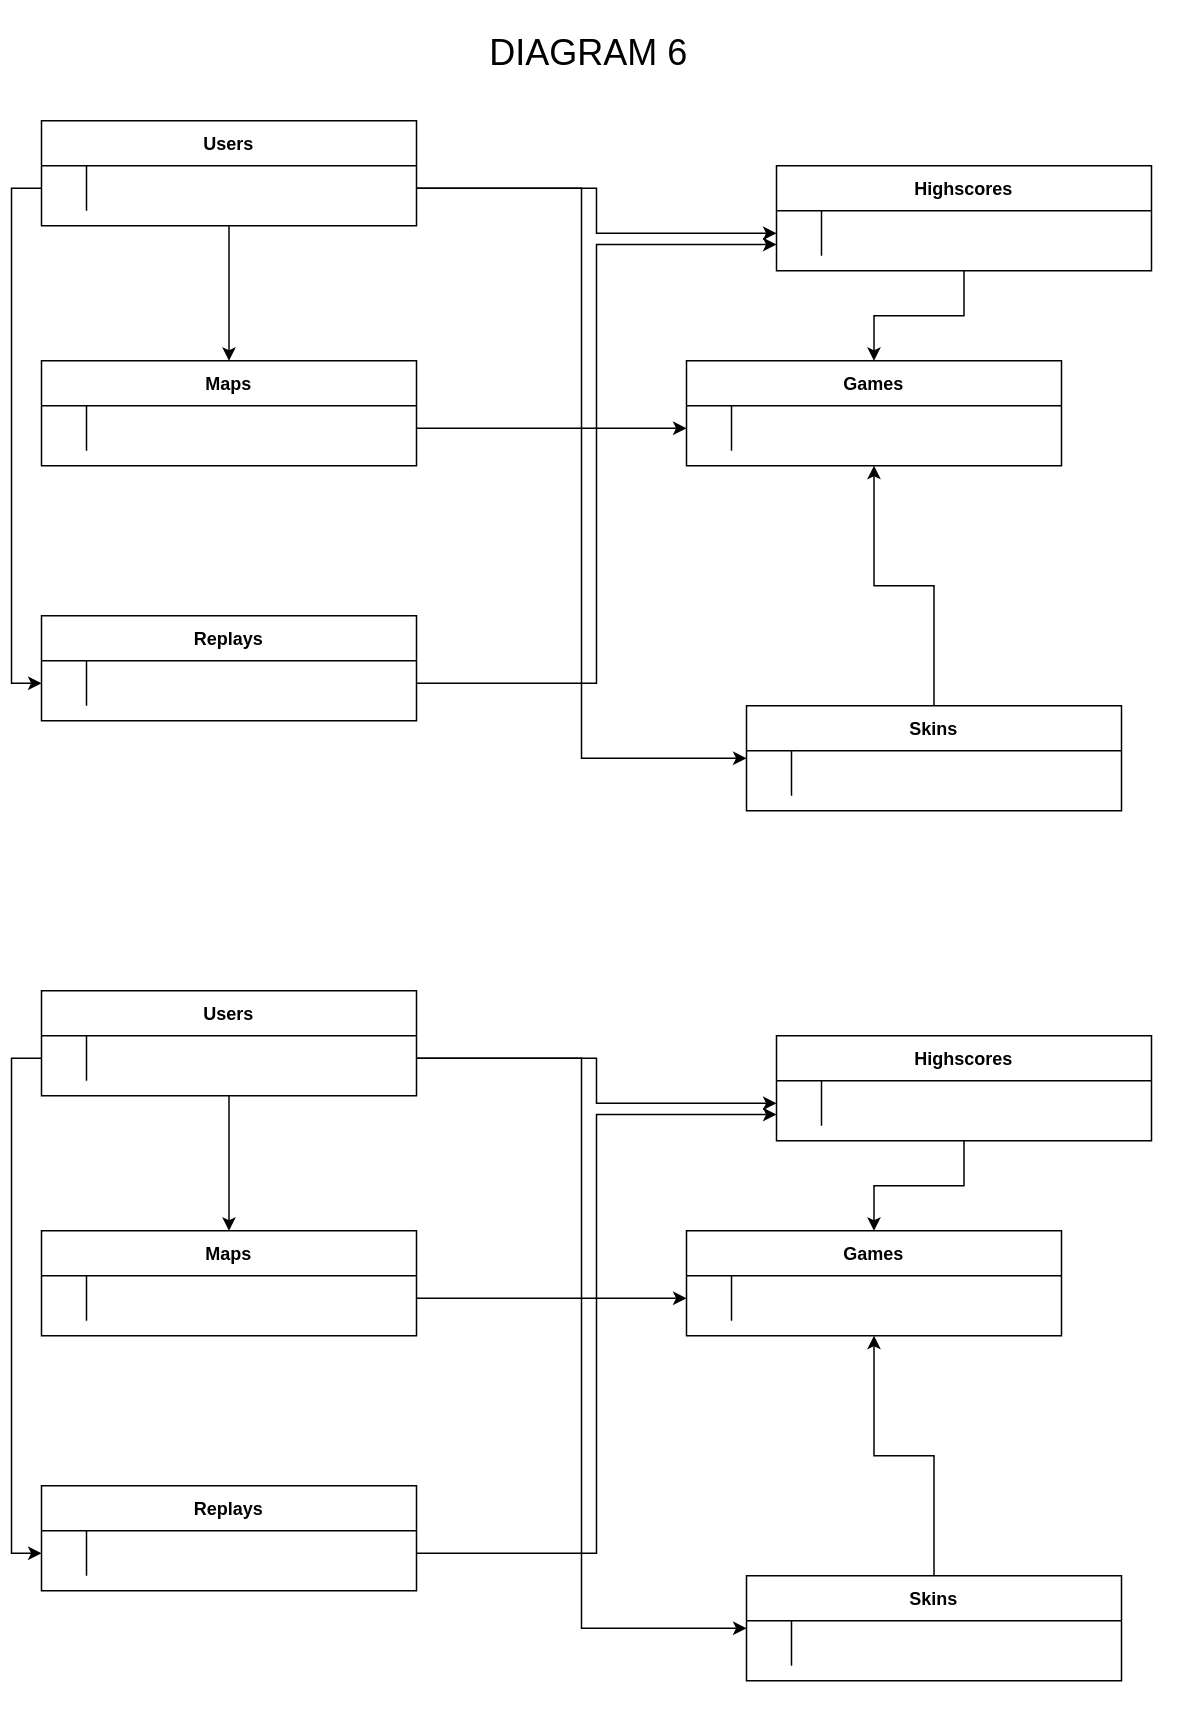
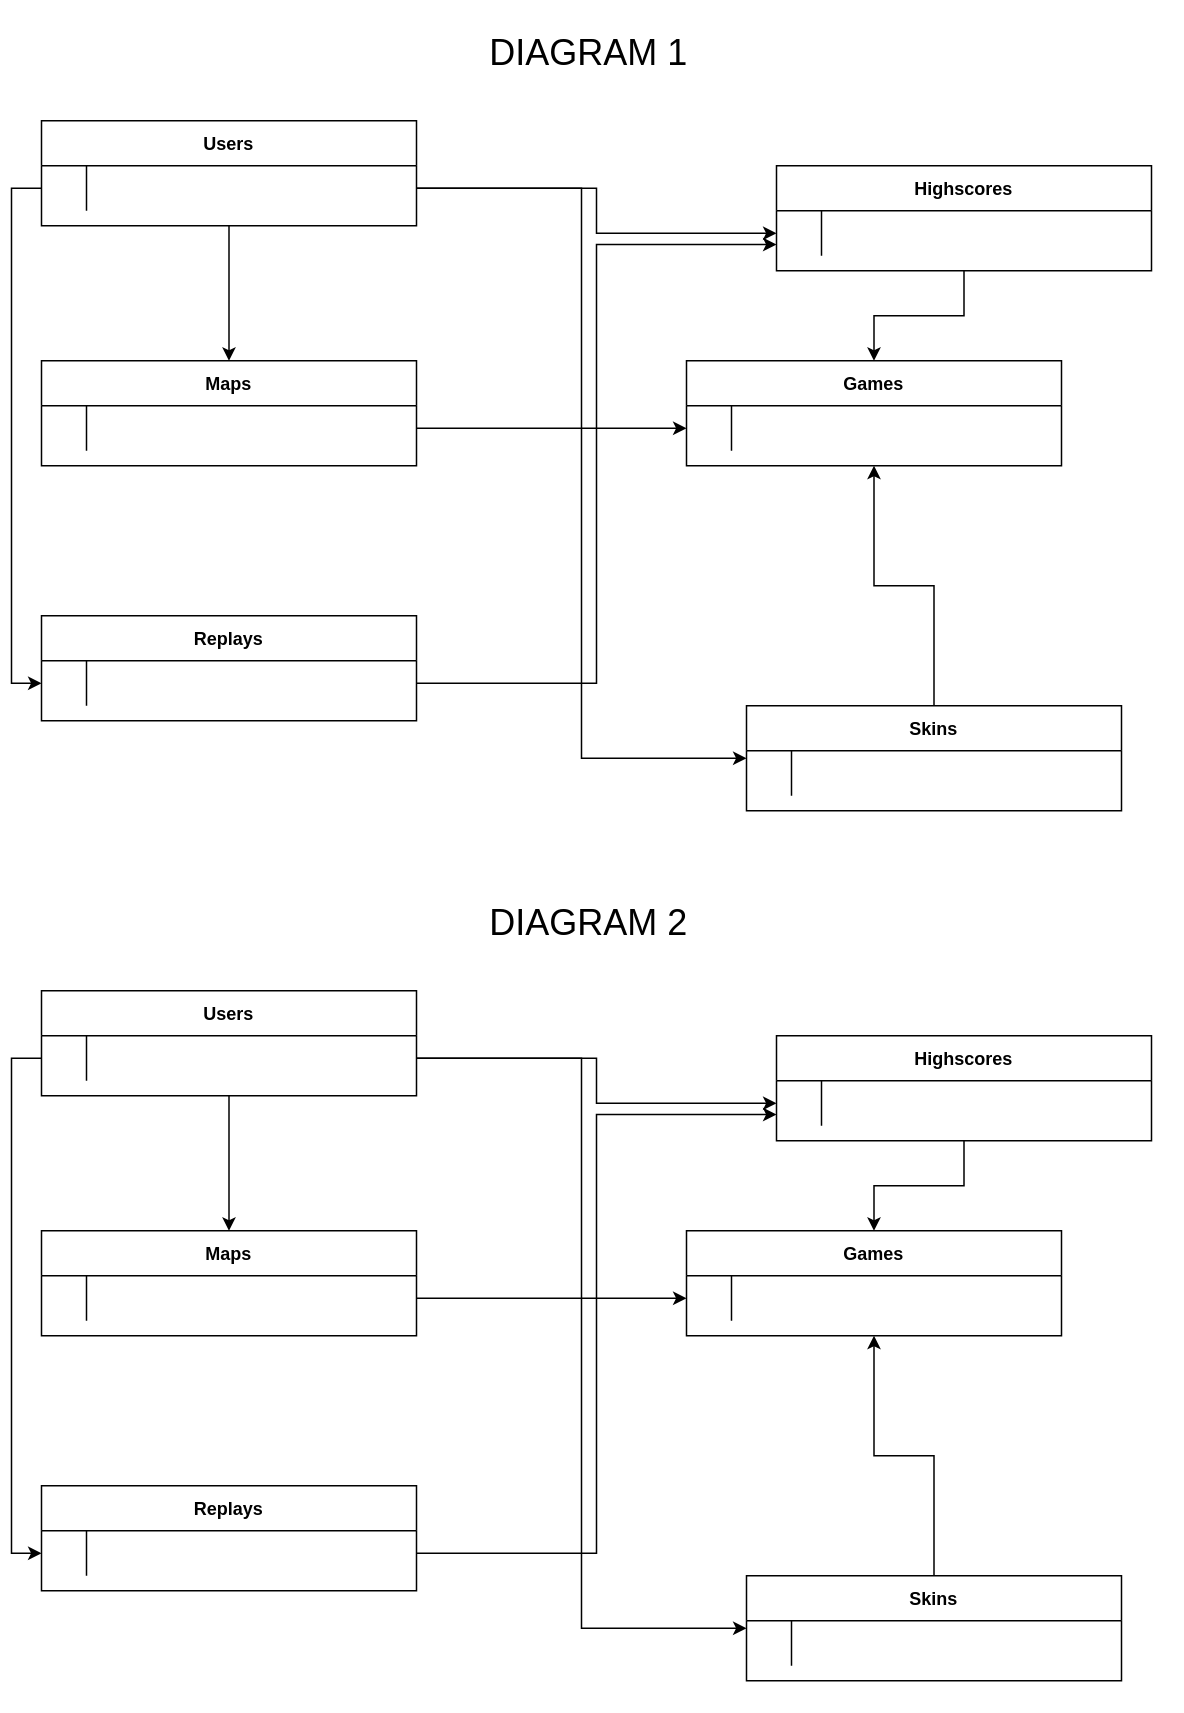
(589, 53) -> (589, 53)
none -> (589, 923)
